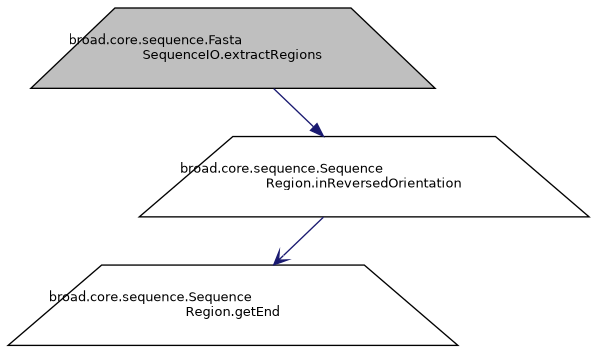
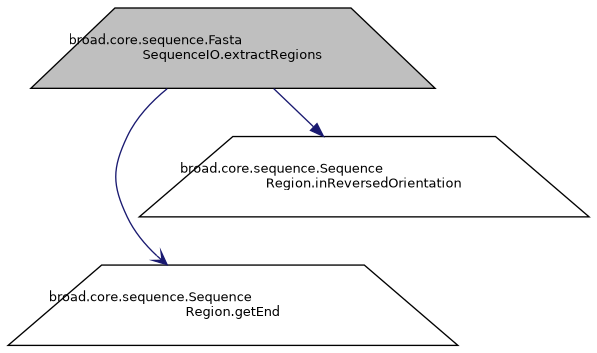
(303, 236) -> (116, 170)
